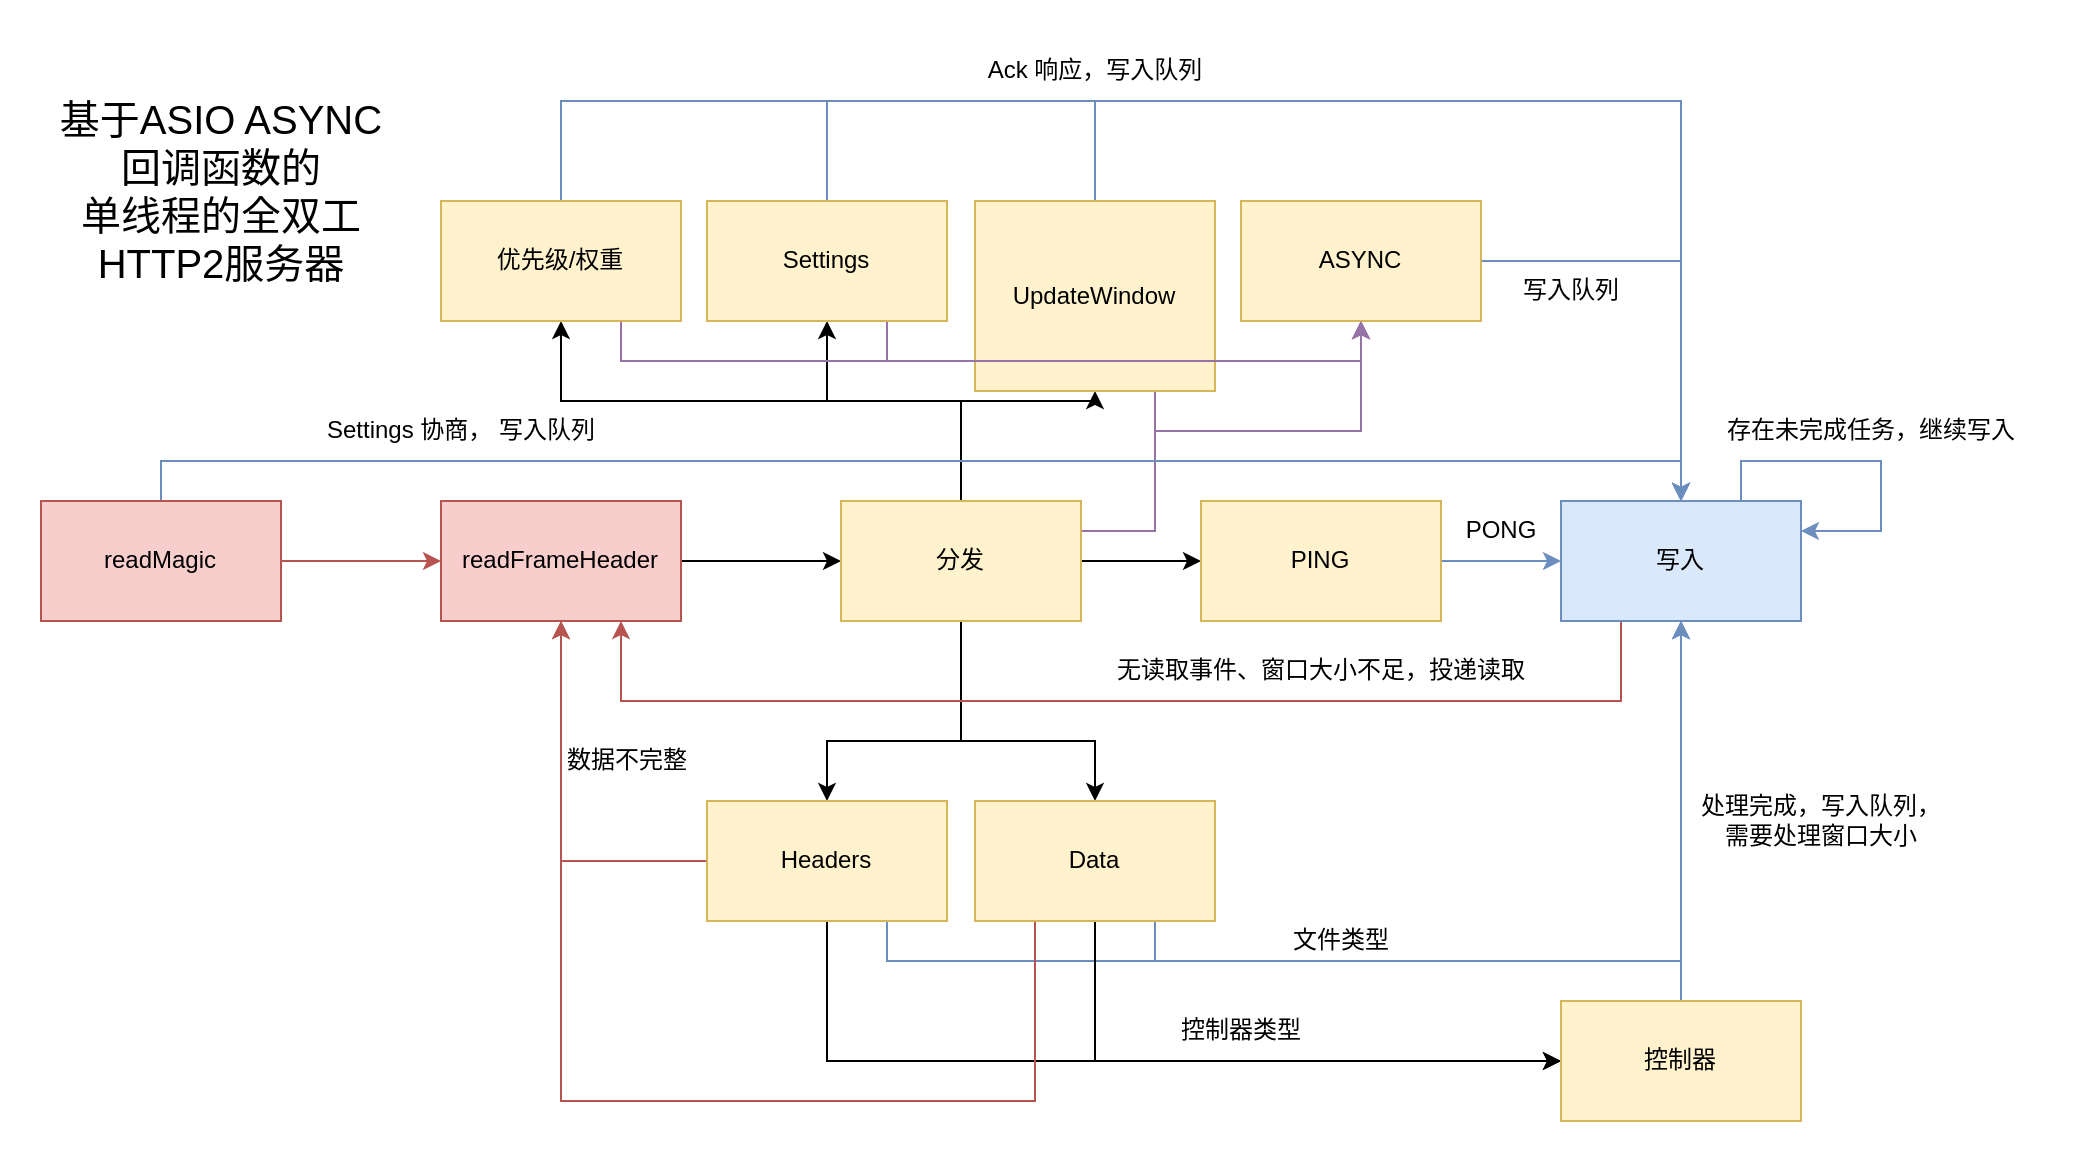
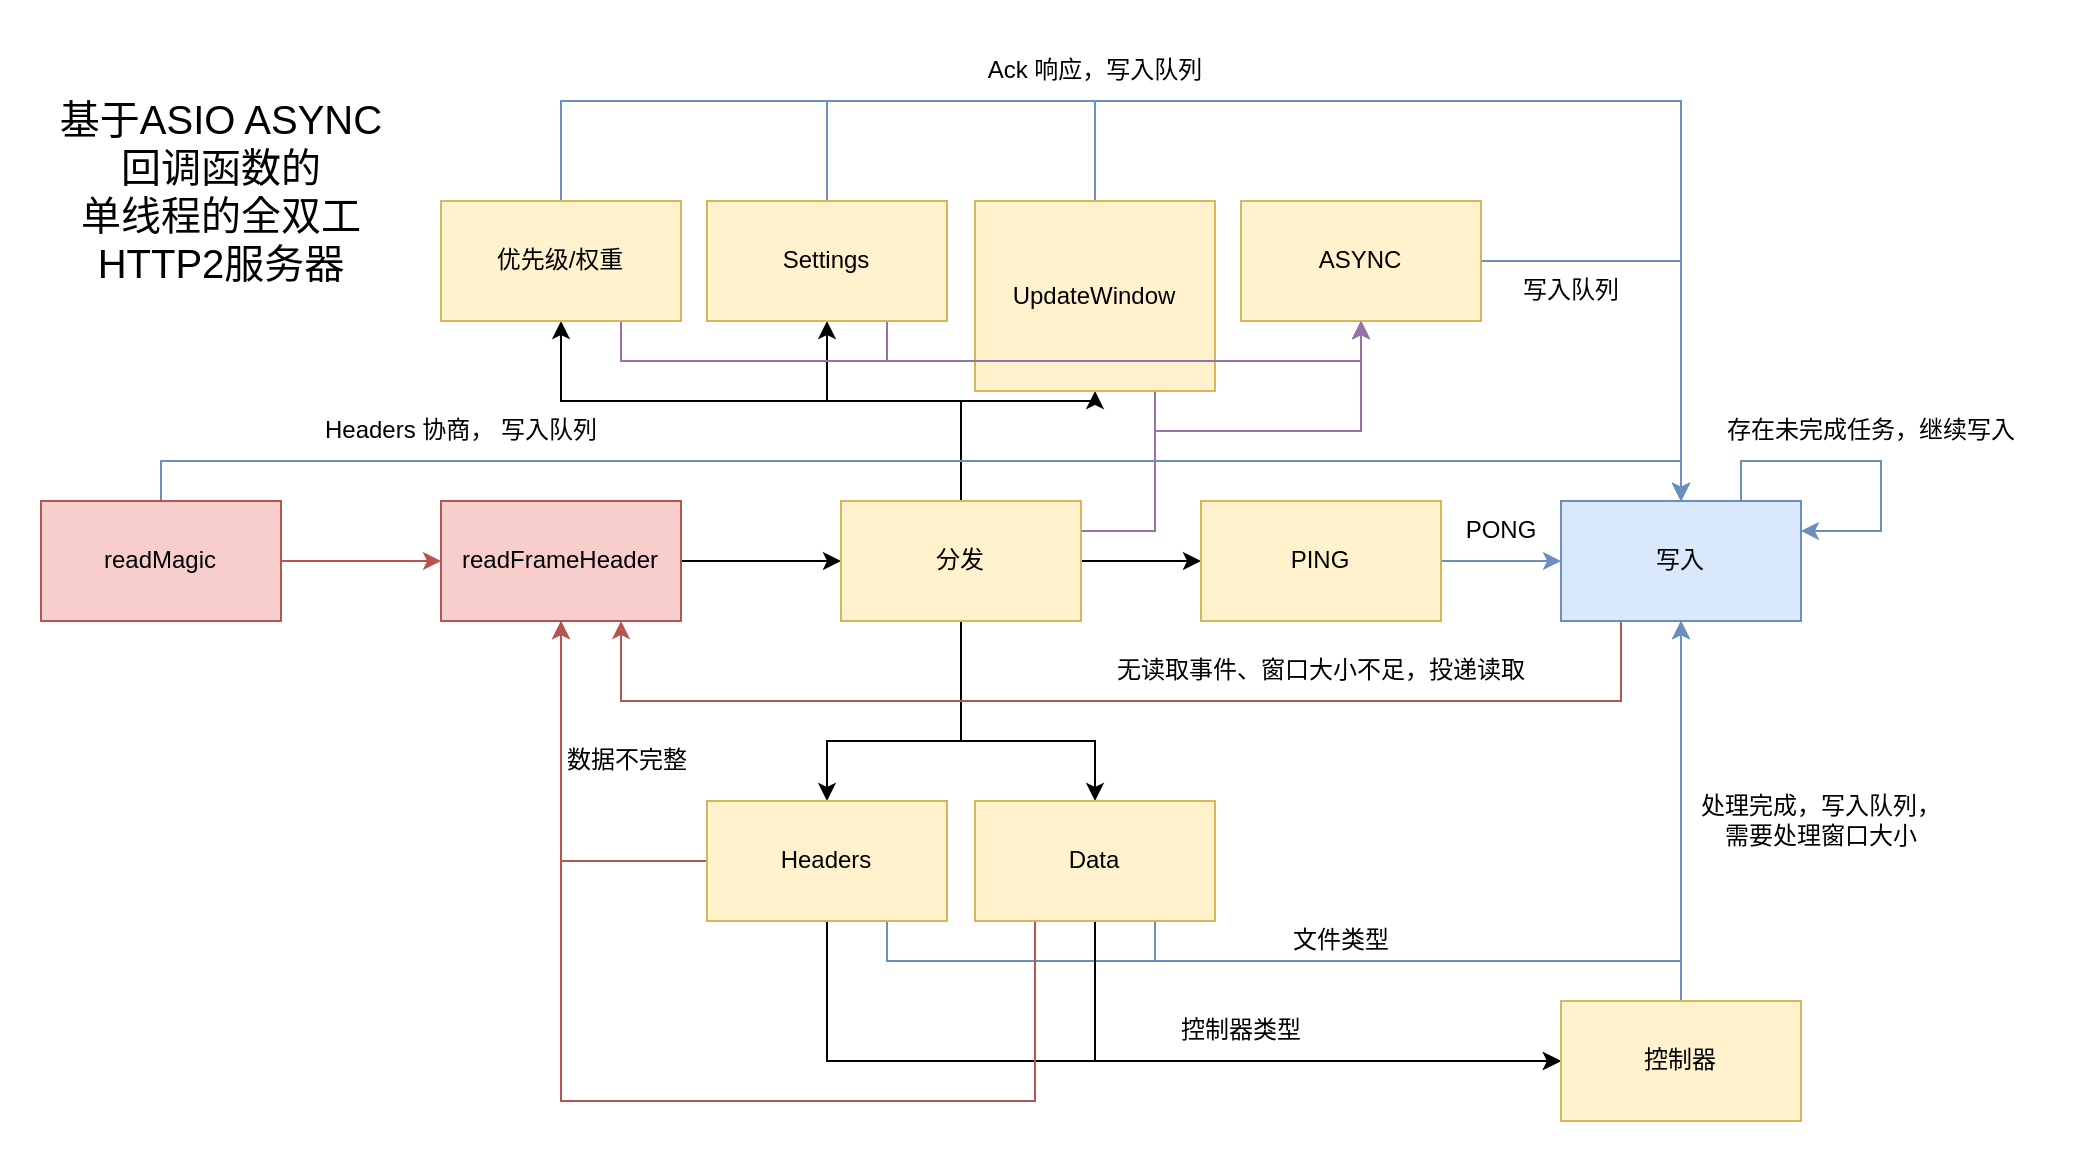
(462, 431) -> (462, 431)
